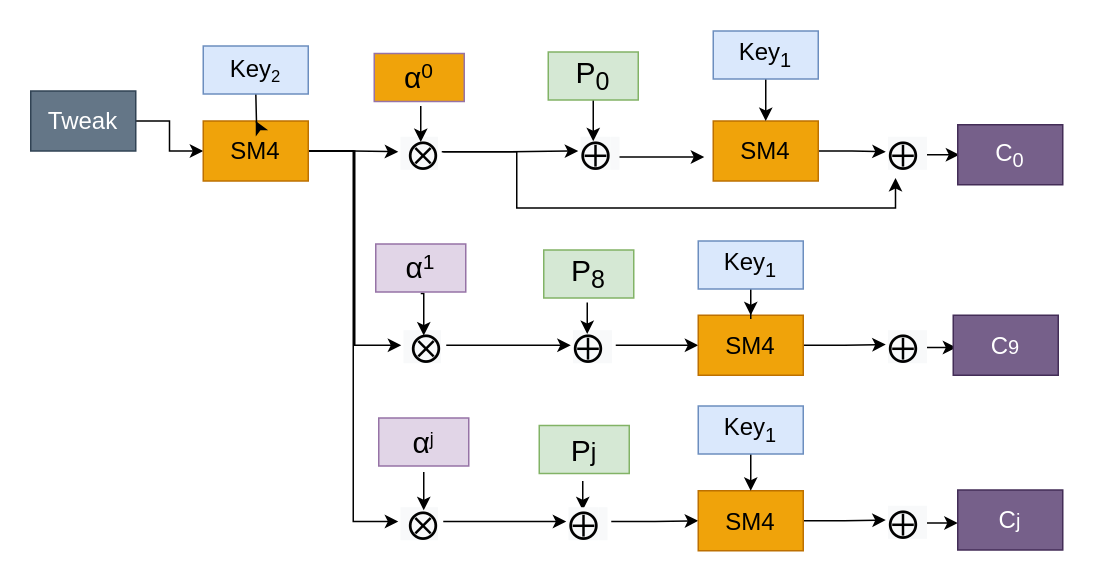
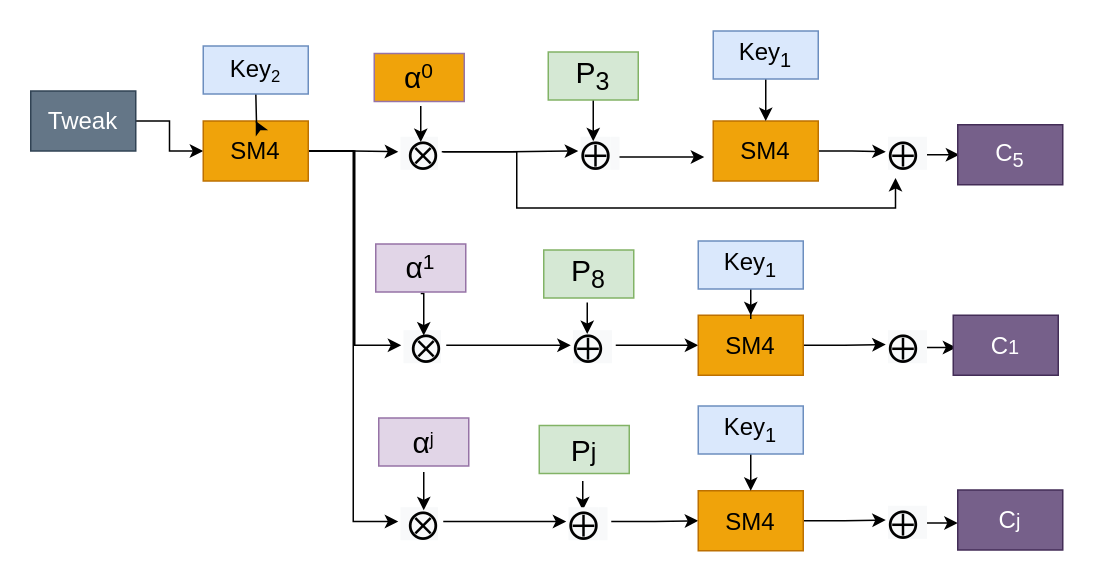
(593, 76) -> (593, 76)
(1010, 155) -> (1010, 155)
(1006, 346) -> (1006, 346)
